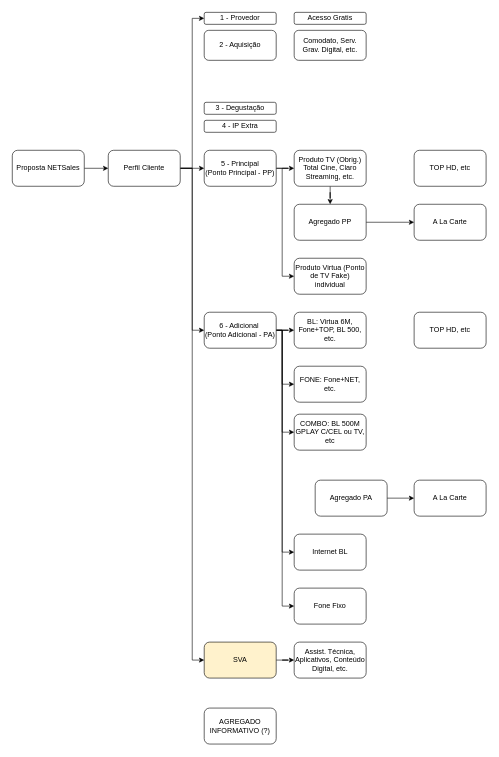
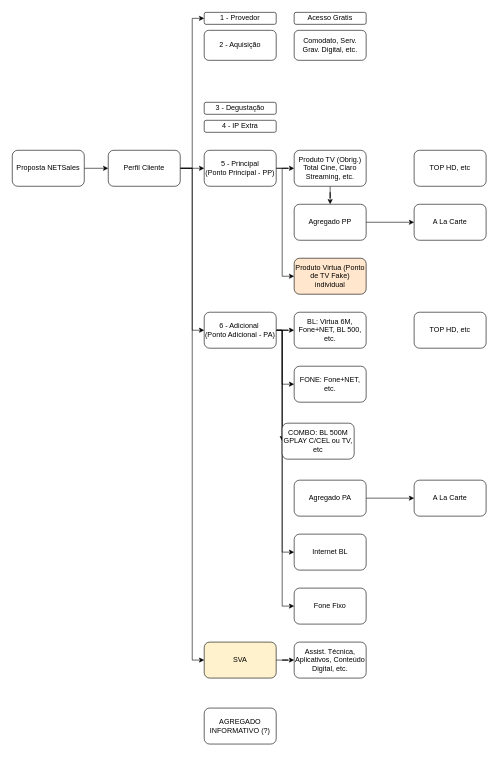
(330, 276) -> (330, 276)
(330, 330) -> (330, 330)
(330, 432) -> (318, 441)
(351, 498) -> (330, 498)
